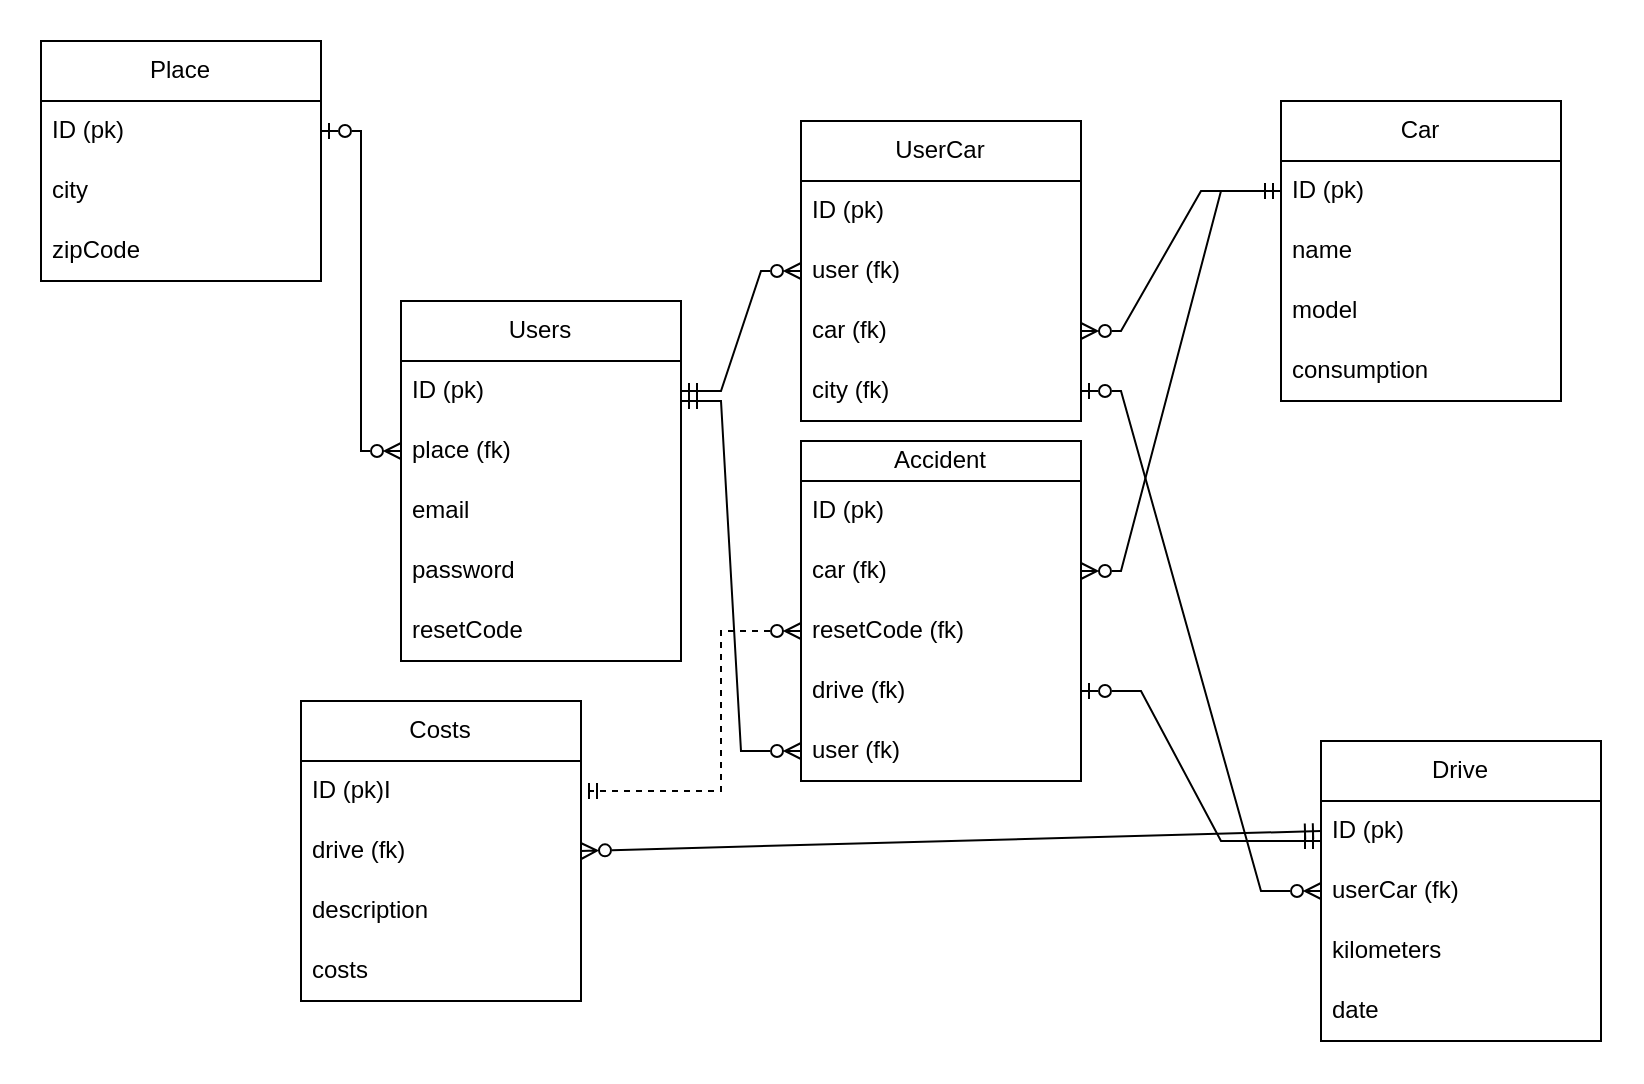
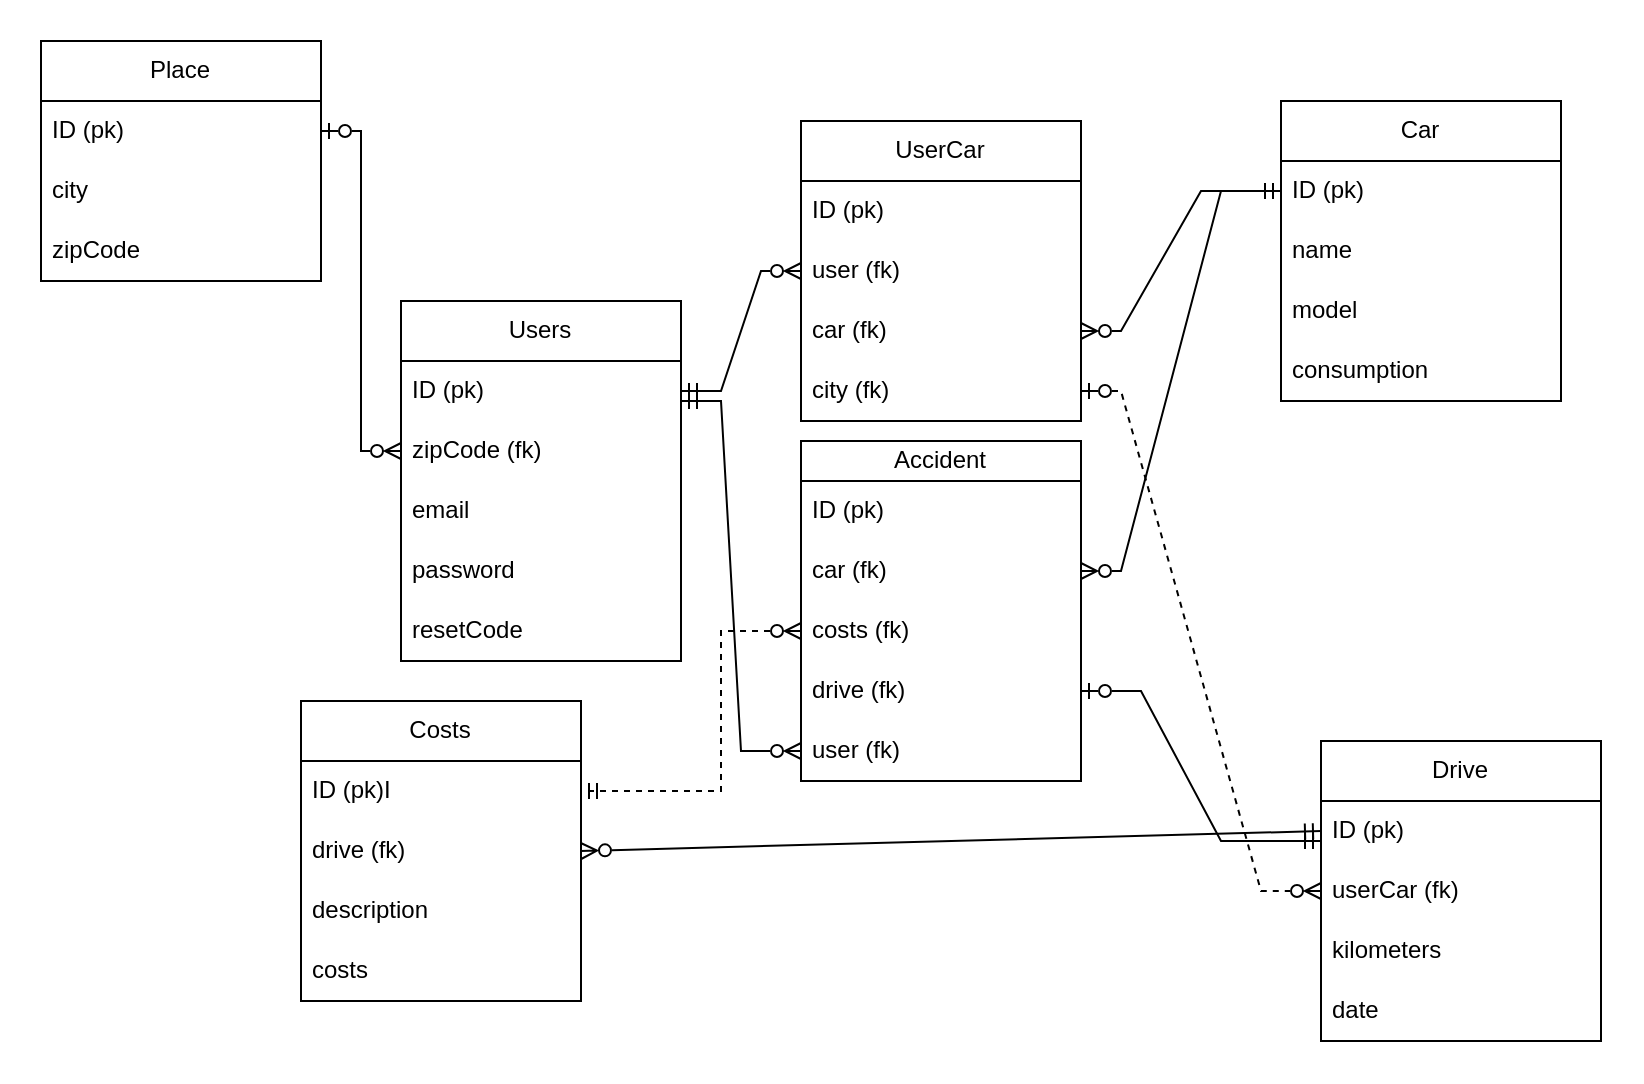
(474, 451) -> (487, 451)
(904, 631) -> (877, 631)
(1207, 698) -> (1207, 698)
